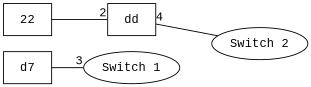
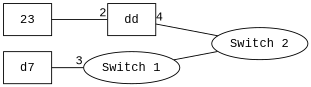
(28, 20) -> (28, 20)
none -> (196, 56)
